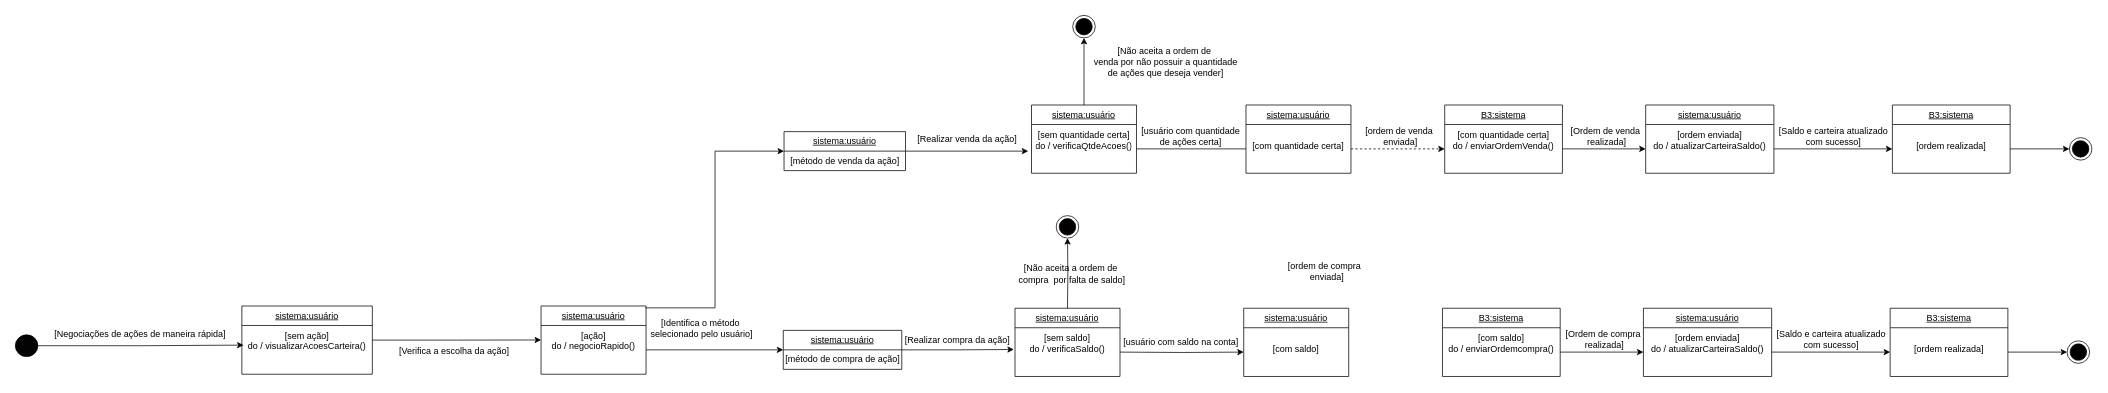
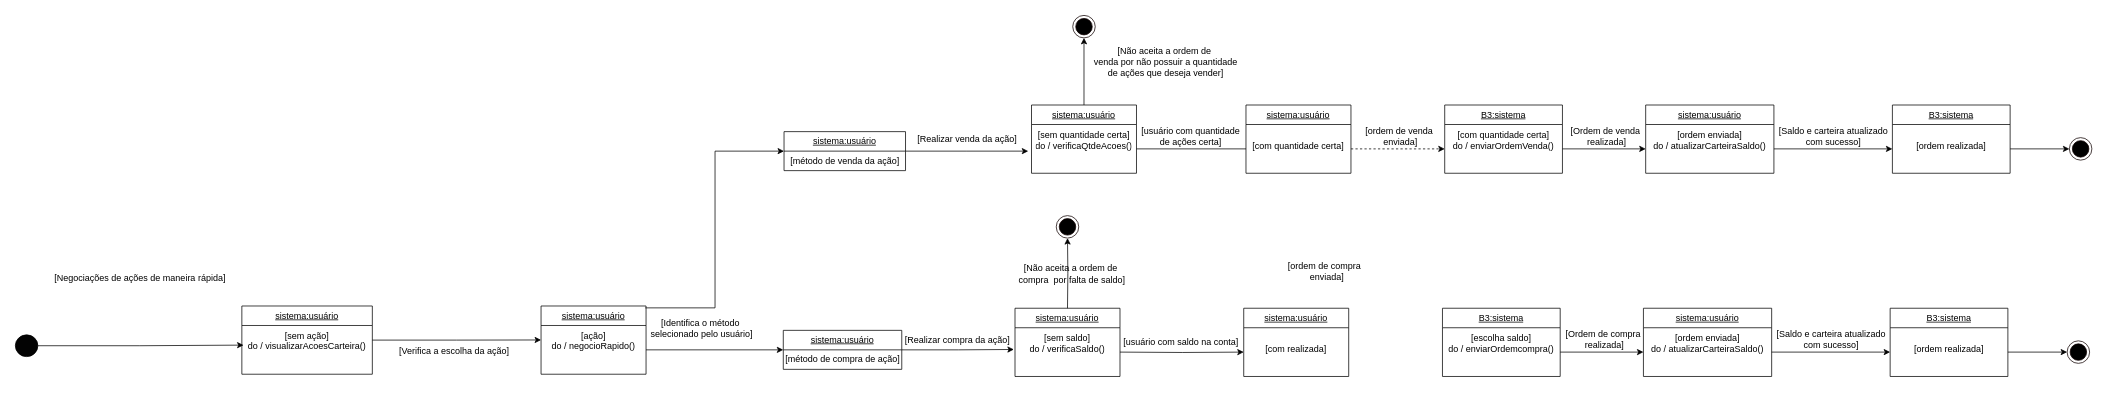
(140, 335) -> (140, 278)
(1296, 339) -> (1296, 339)
(1502, 350) -> (1502, 350)
